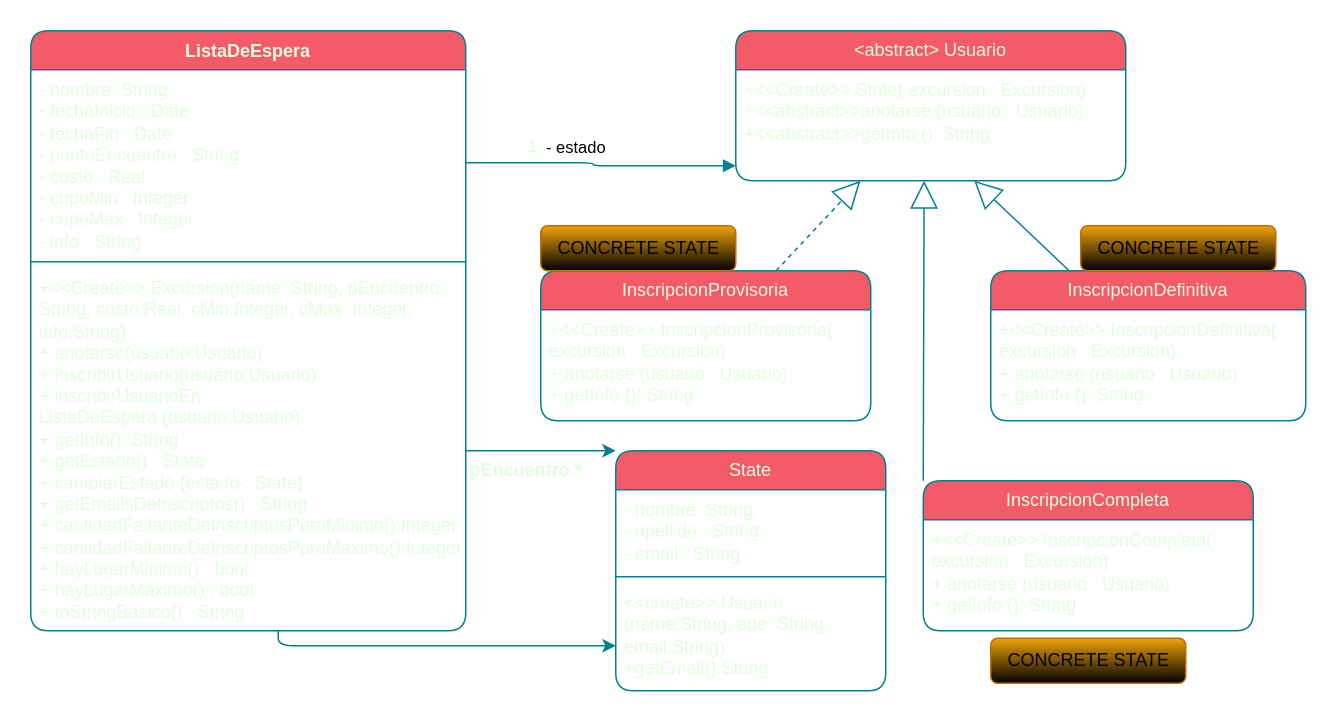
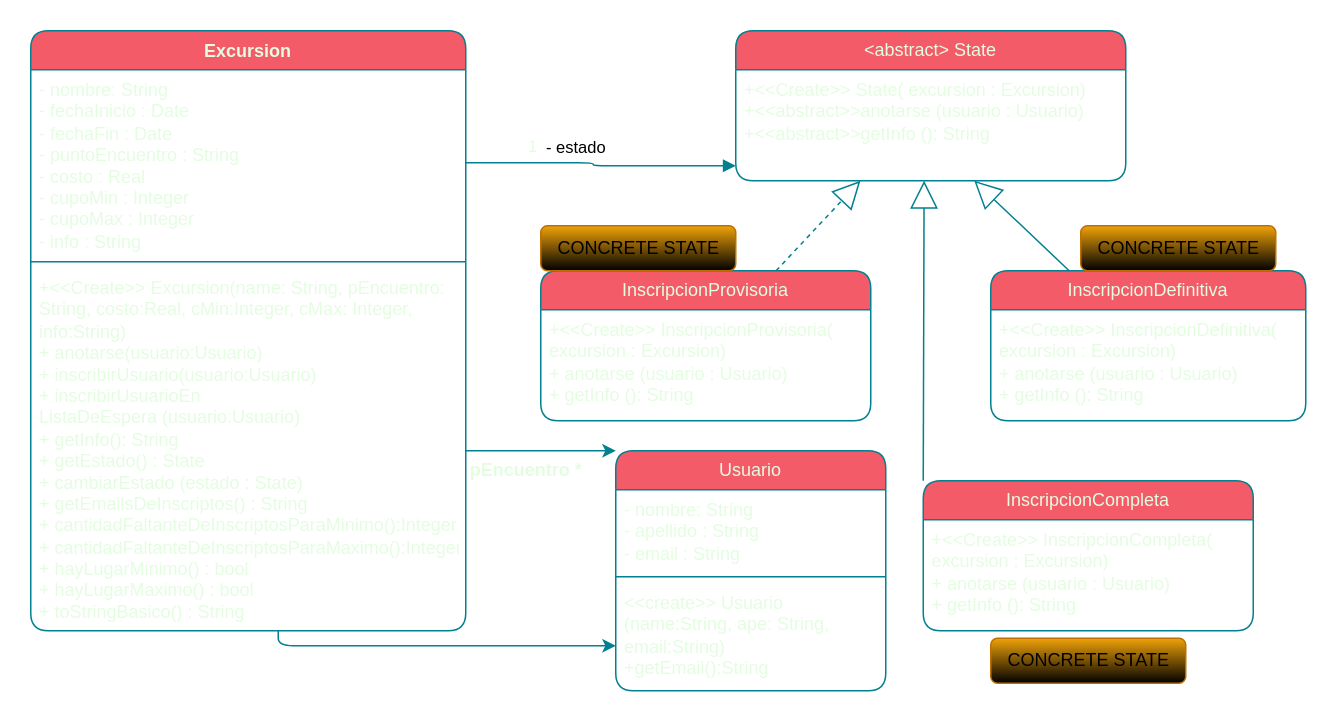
(931, 50) -> (931, 50)
(248, 52) -> (248, 52)
(751, 470) -> (751, 470)
